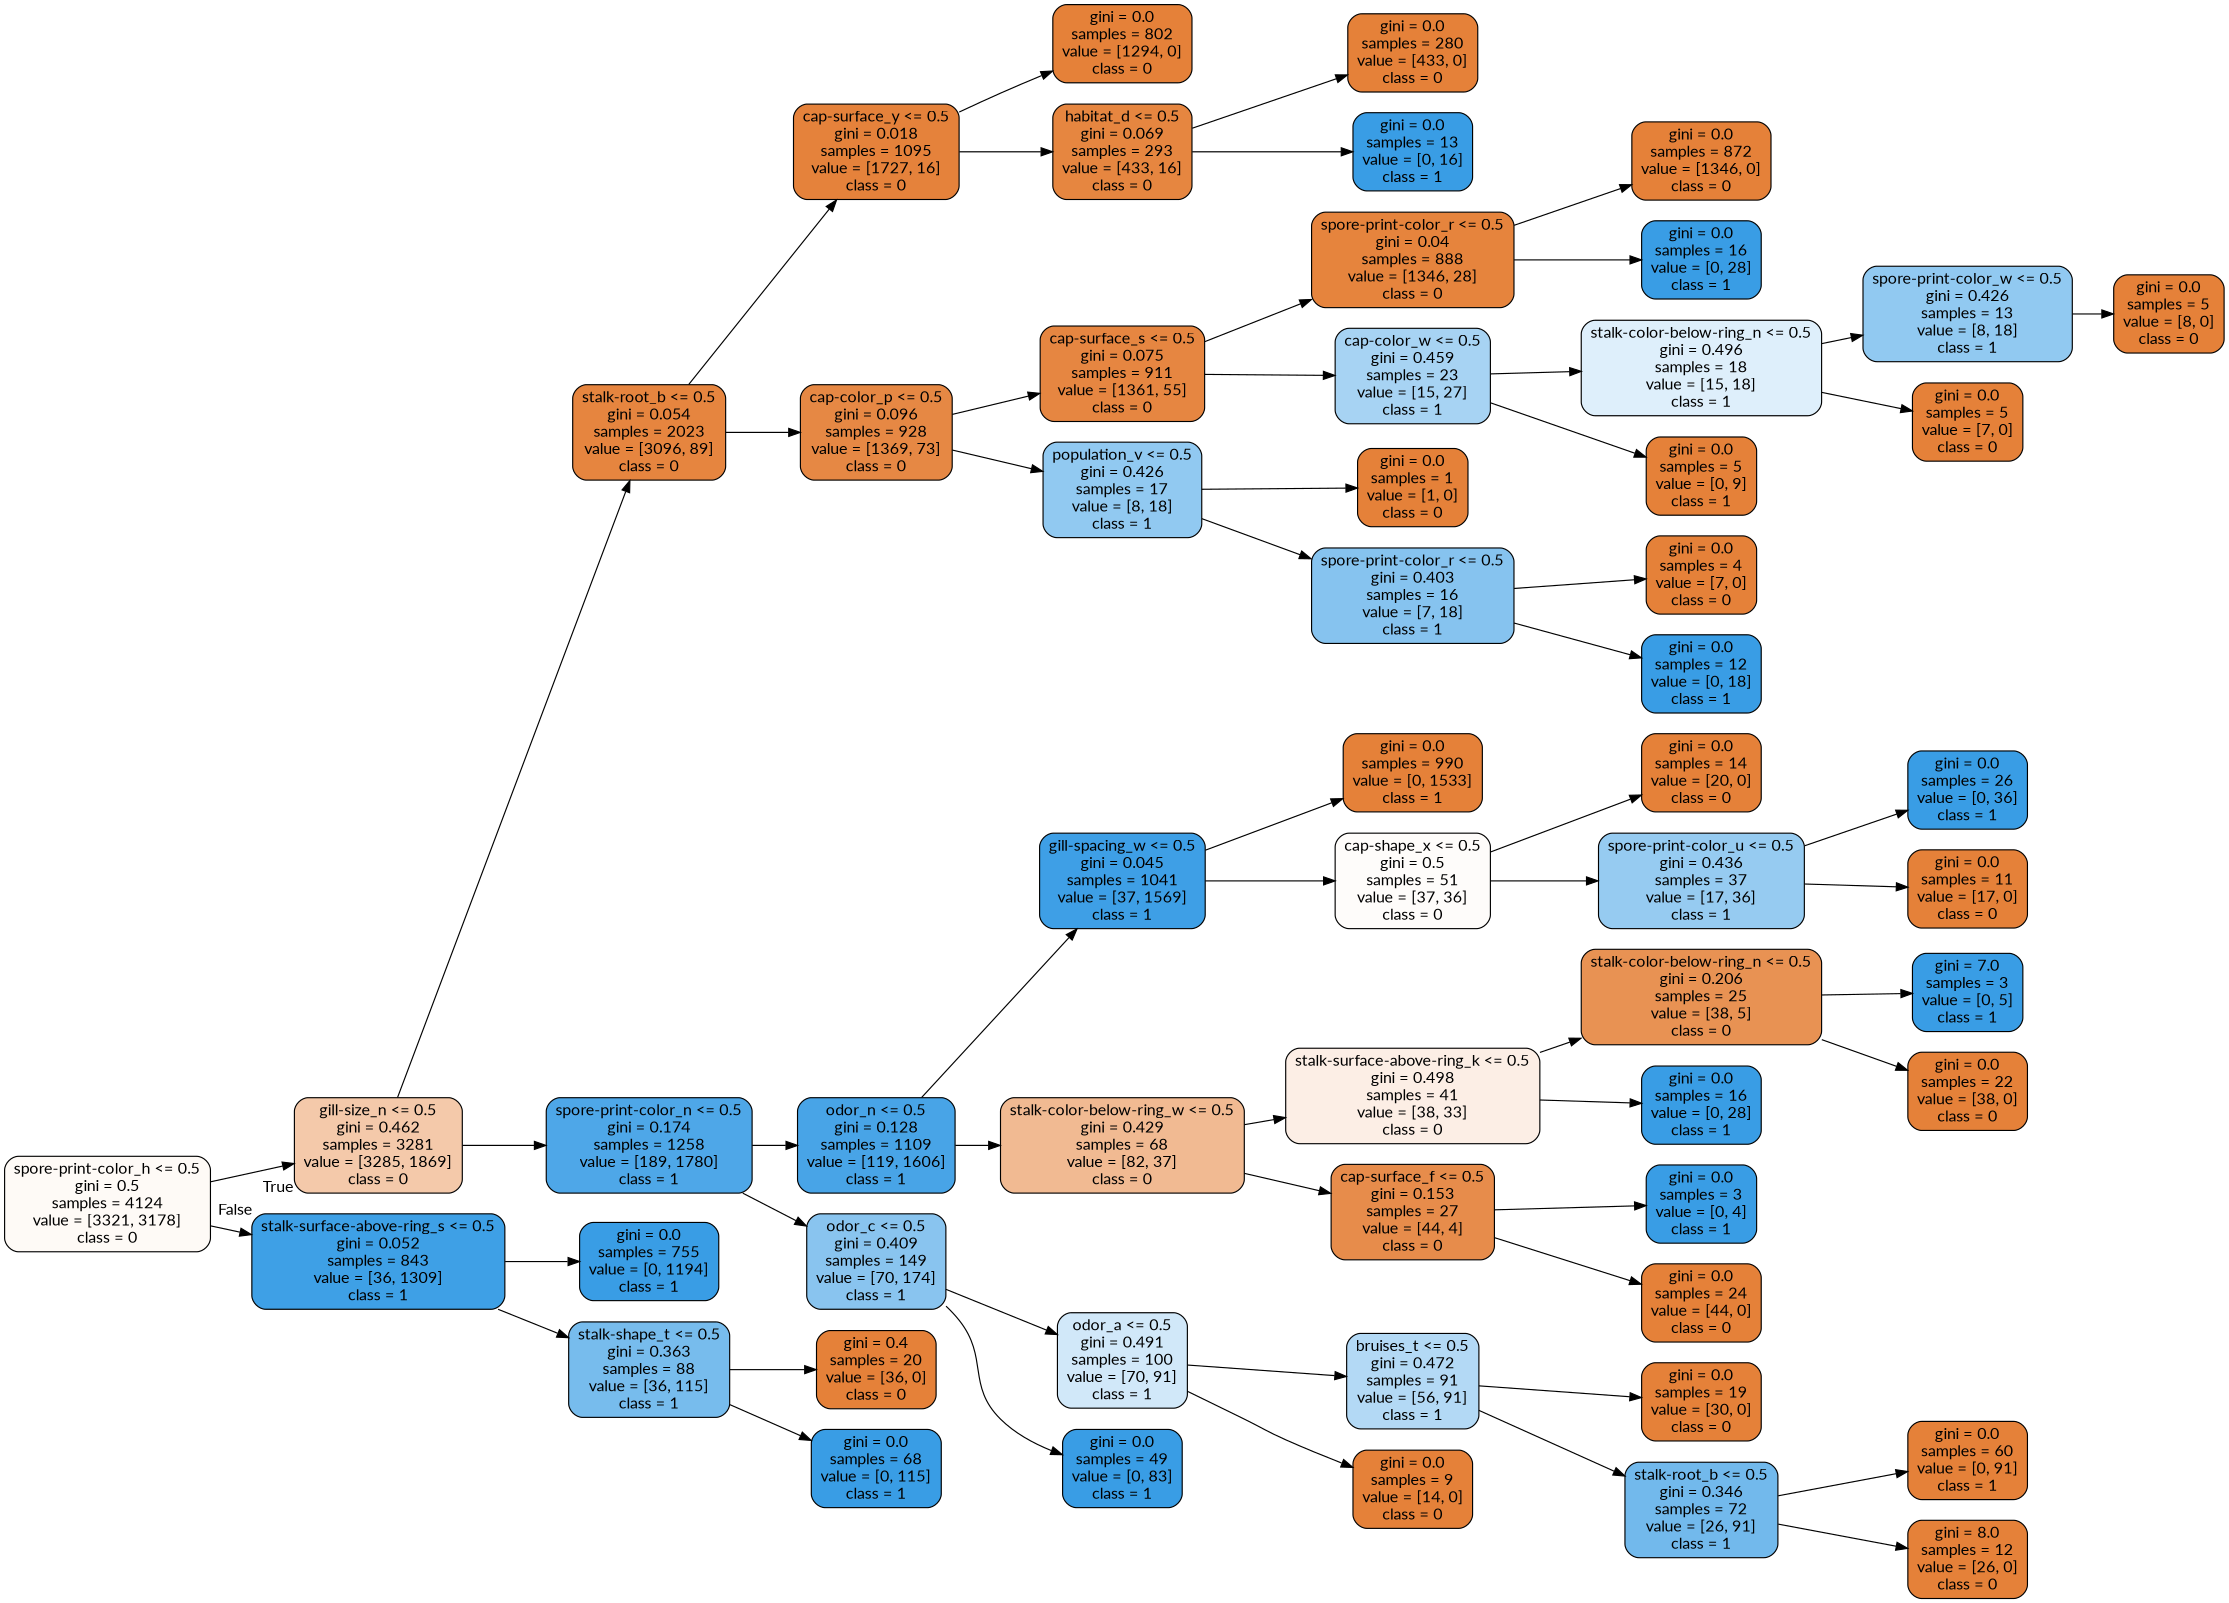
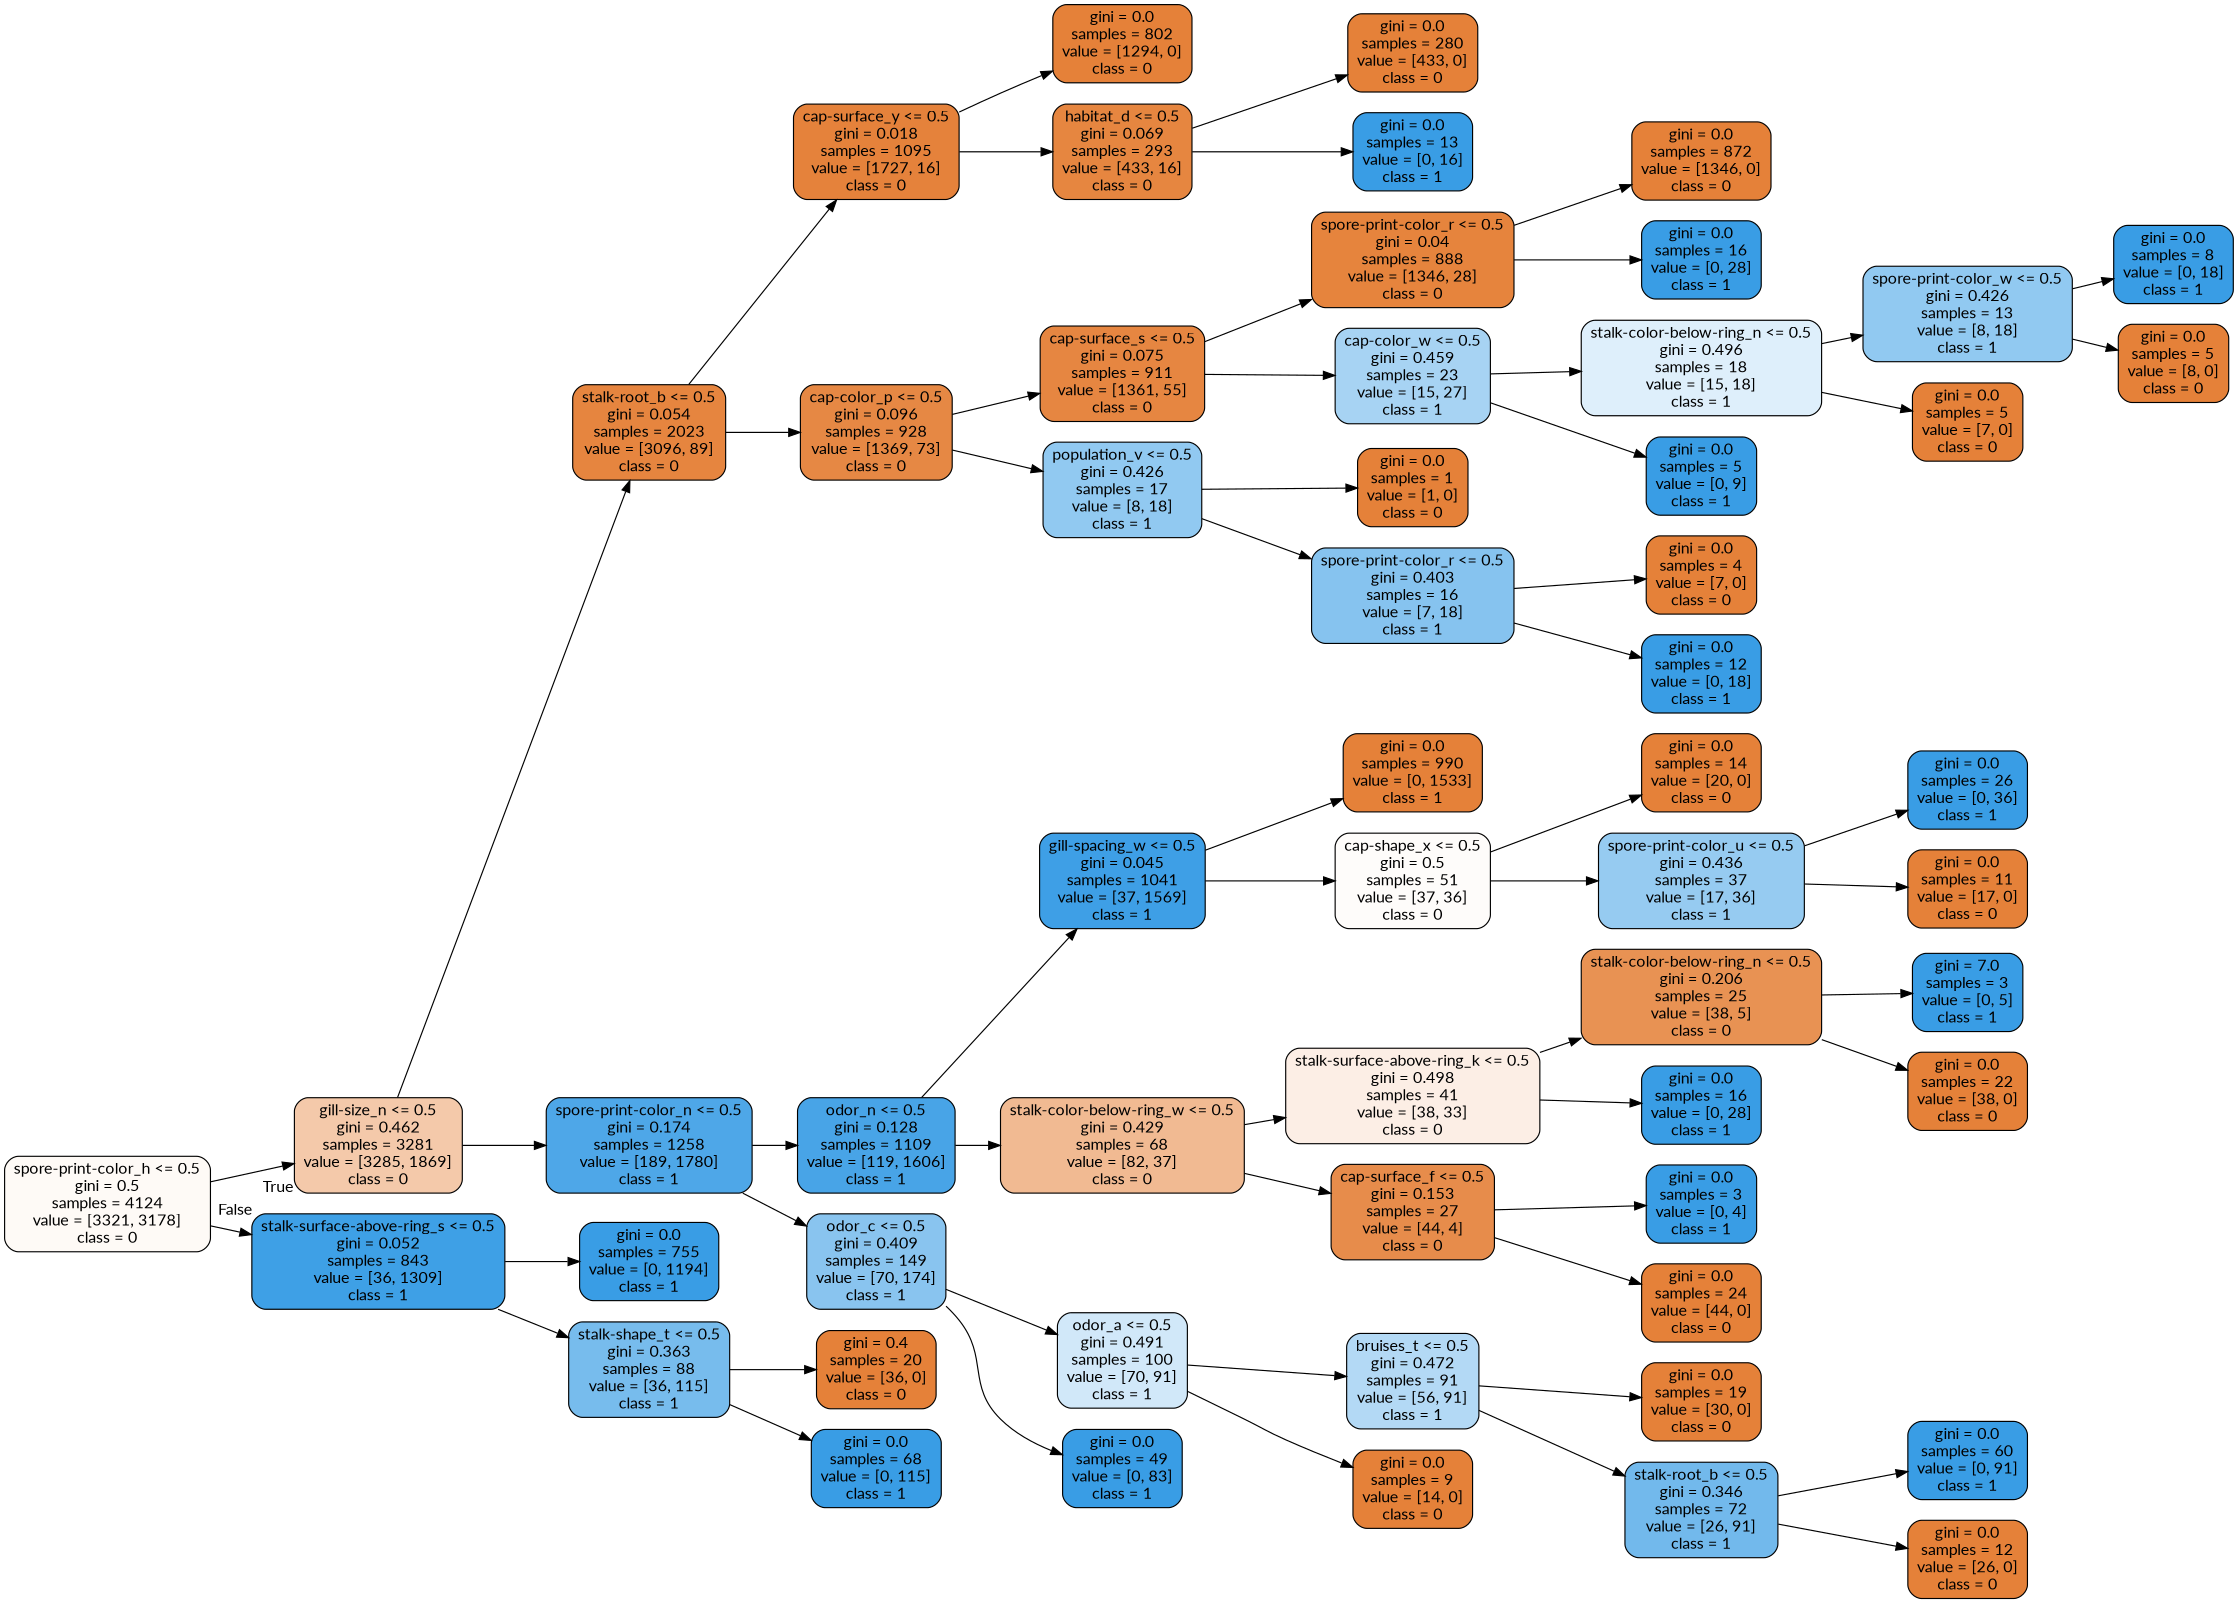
none -> (2174, 264)
(1701, 476) -> (1701, 476)
(1968, 1460) -> (1968, 1460)
(1968, 1559) -> (1968, 1559)
